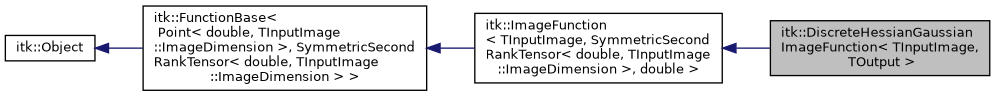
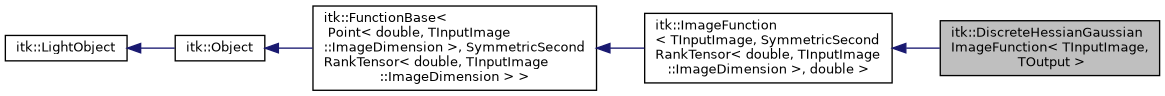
none -> (66, 48)
